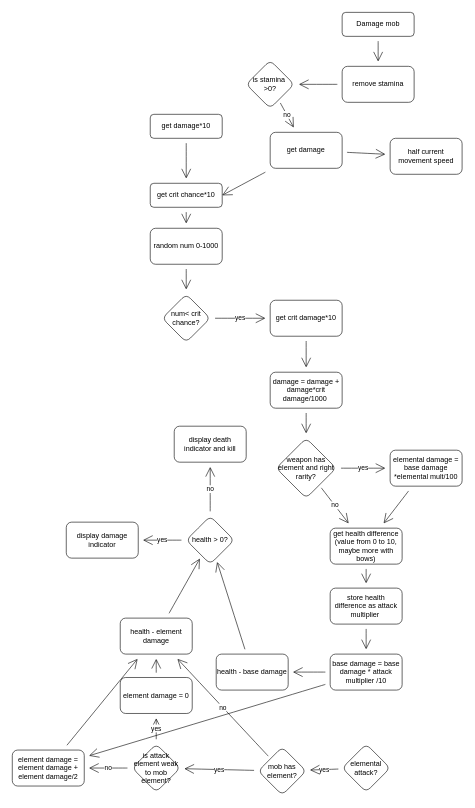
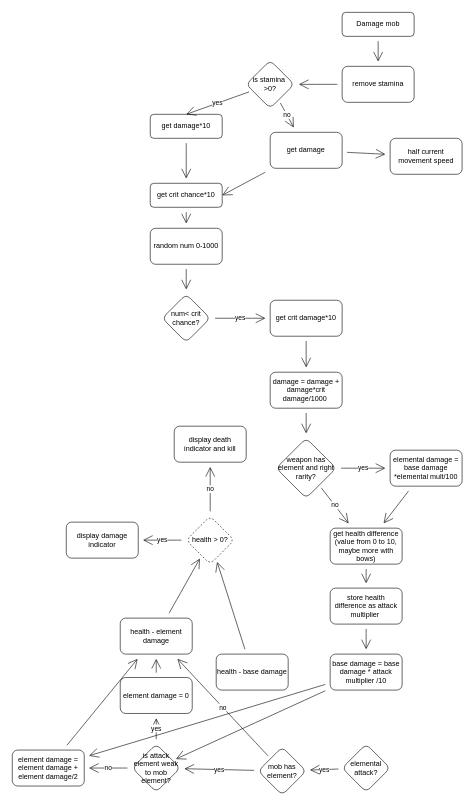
none -> (218, 103)
(210, 540) -> (210, 540)
(298, 672) -> (250, 725)
